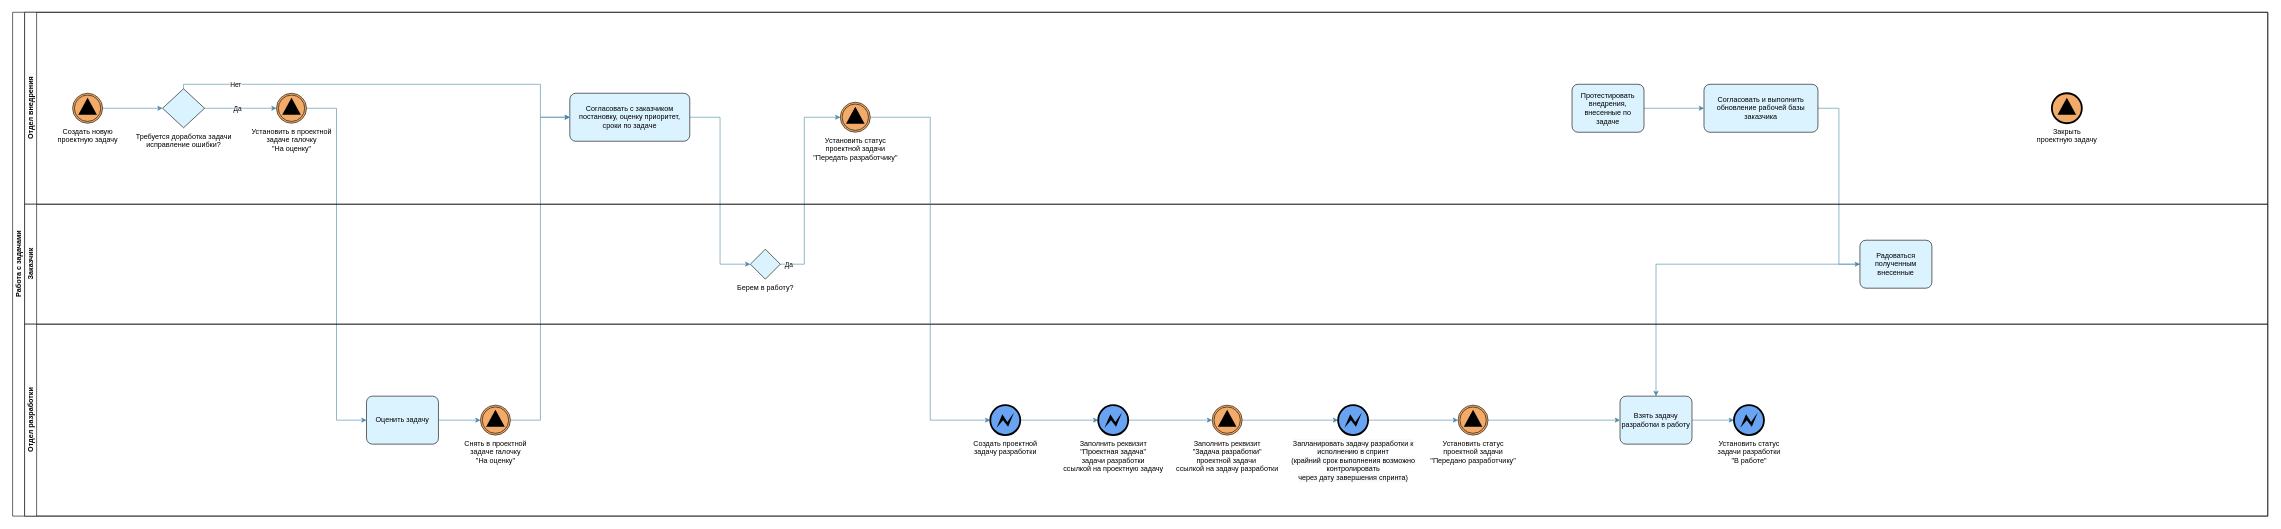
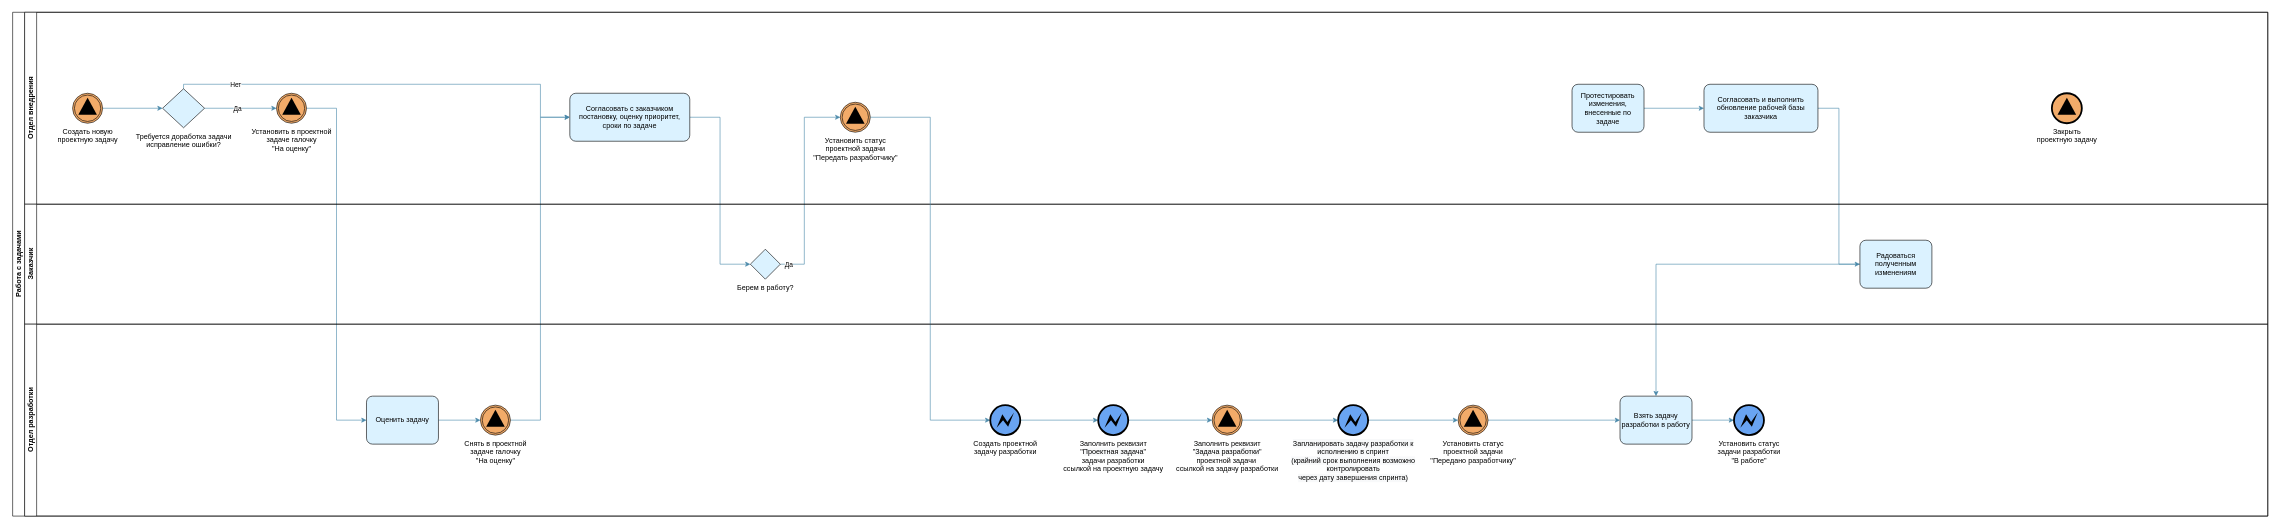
(1608, 108) -> (1608, 108)
(1896, 264) -> (1896, 264)
